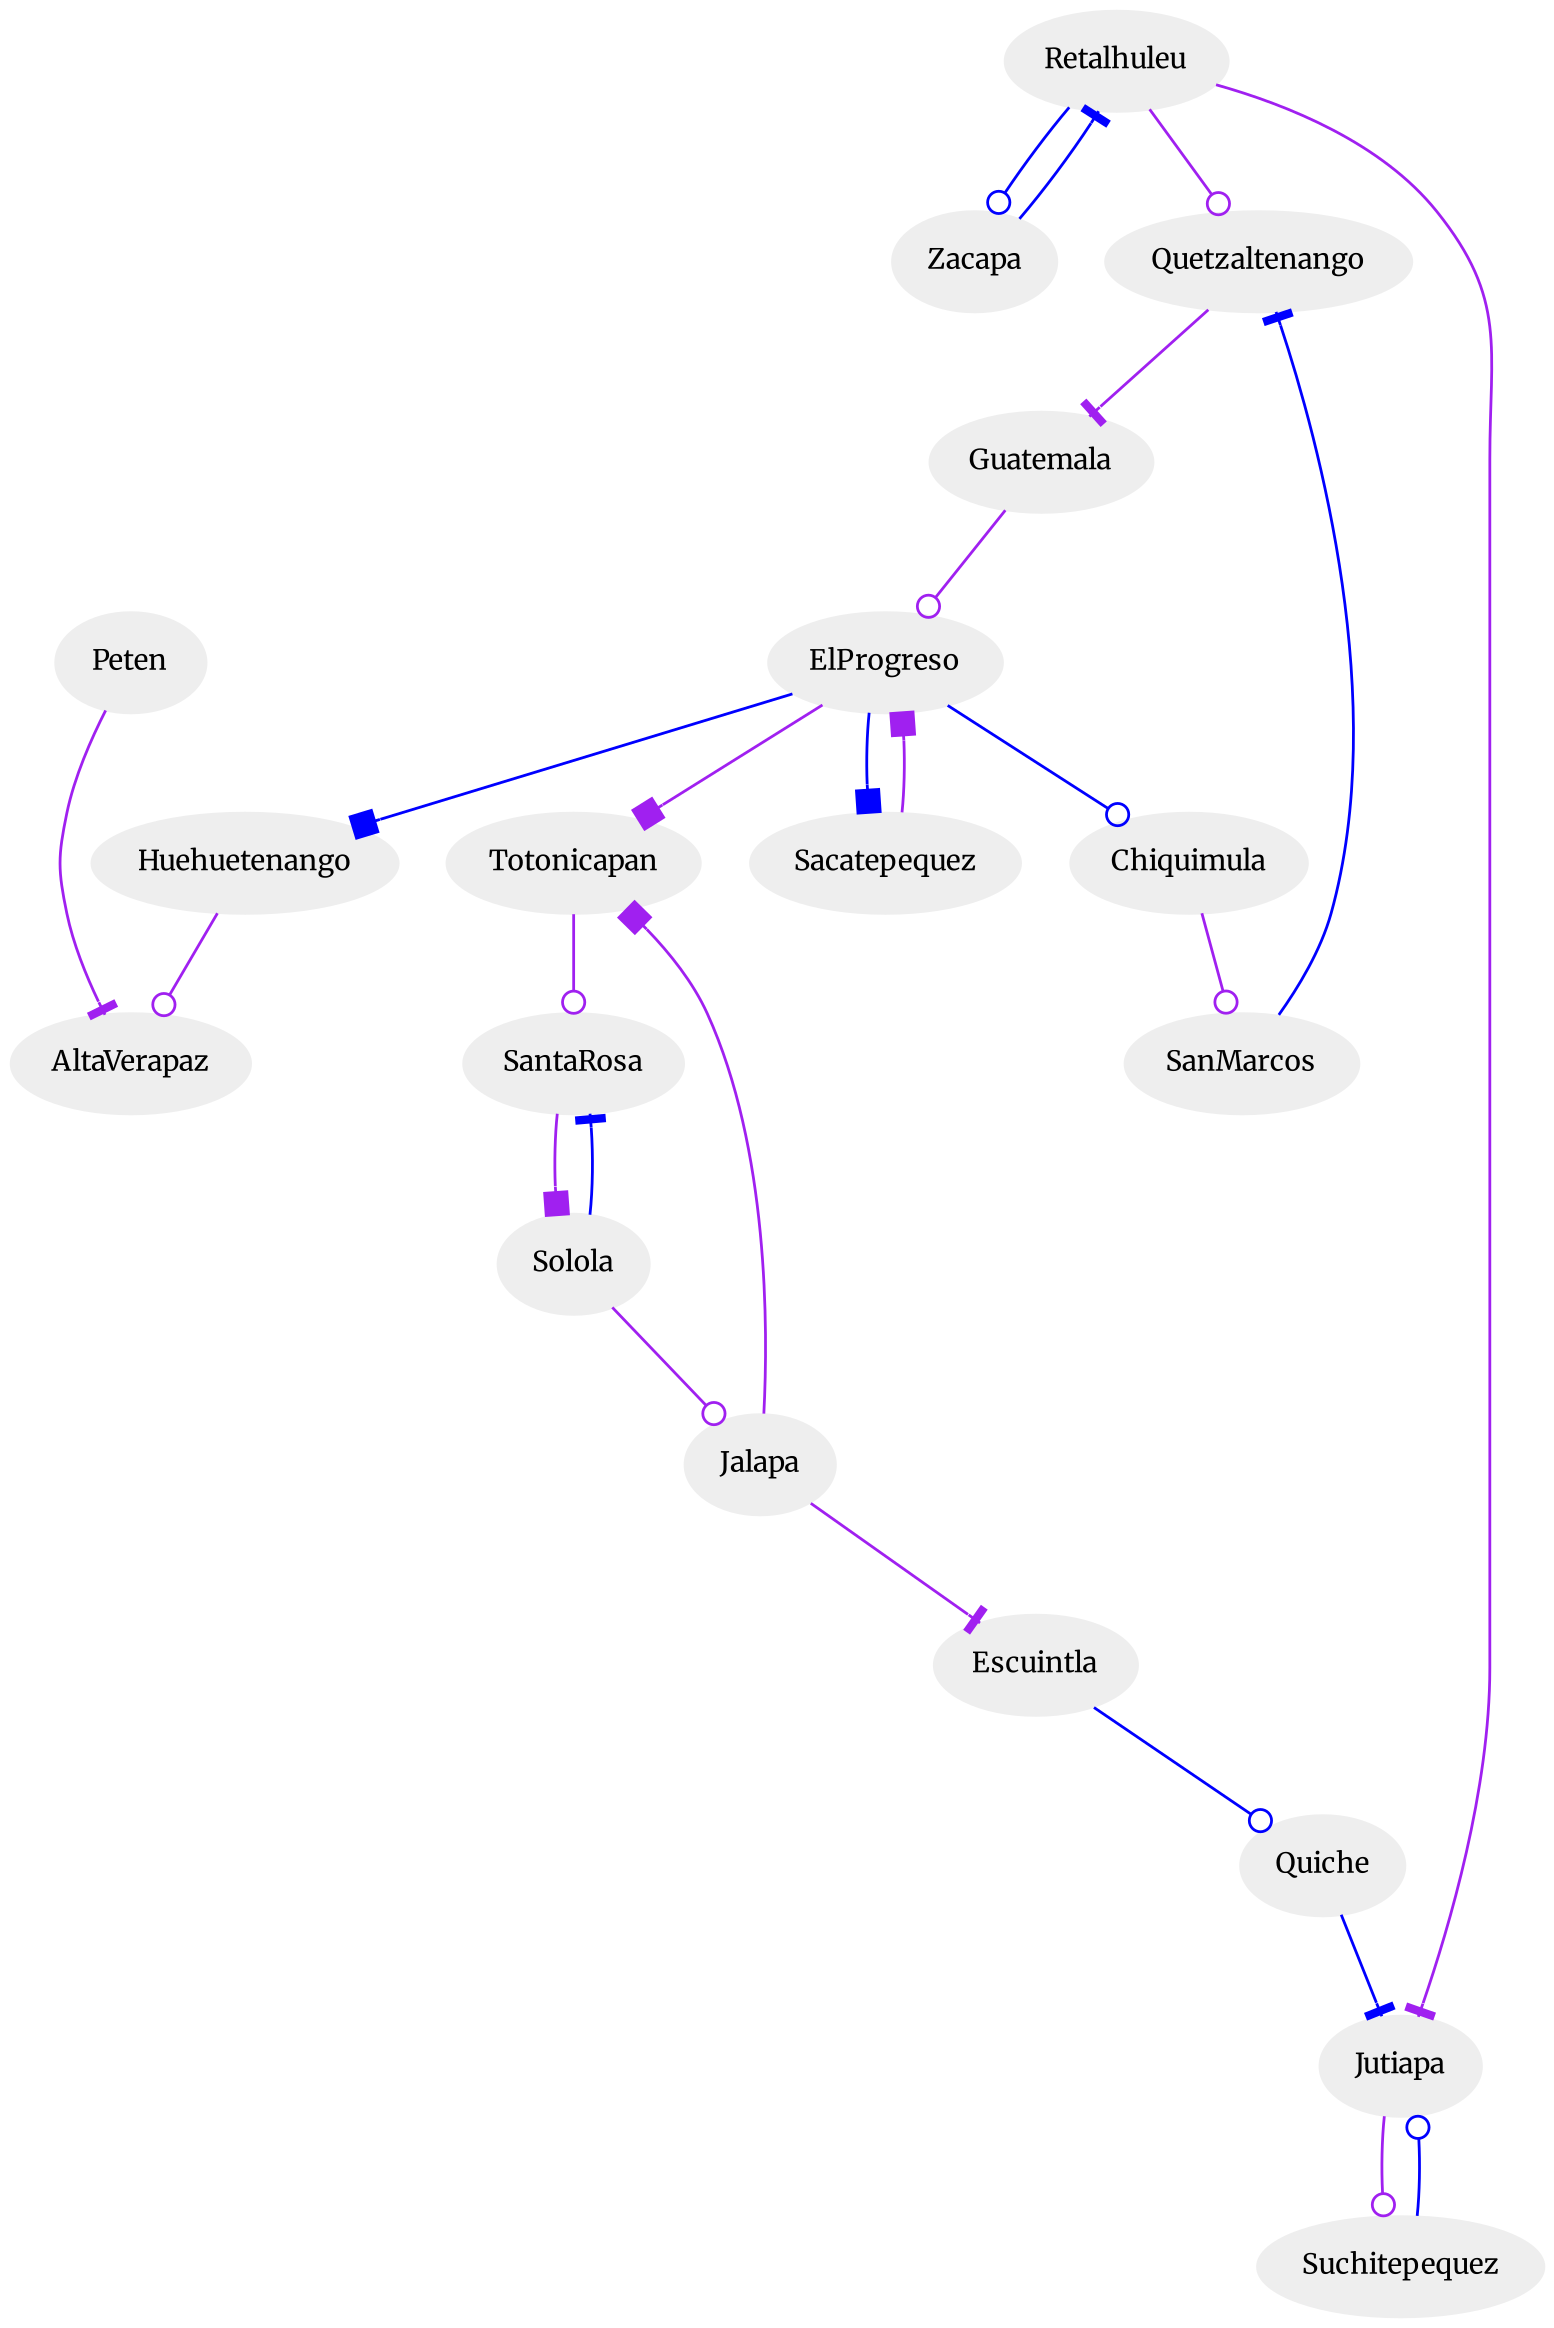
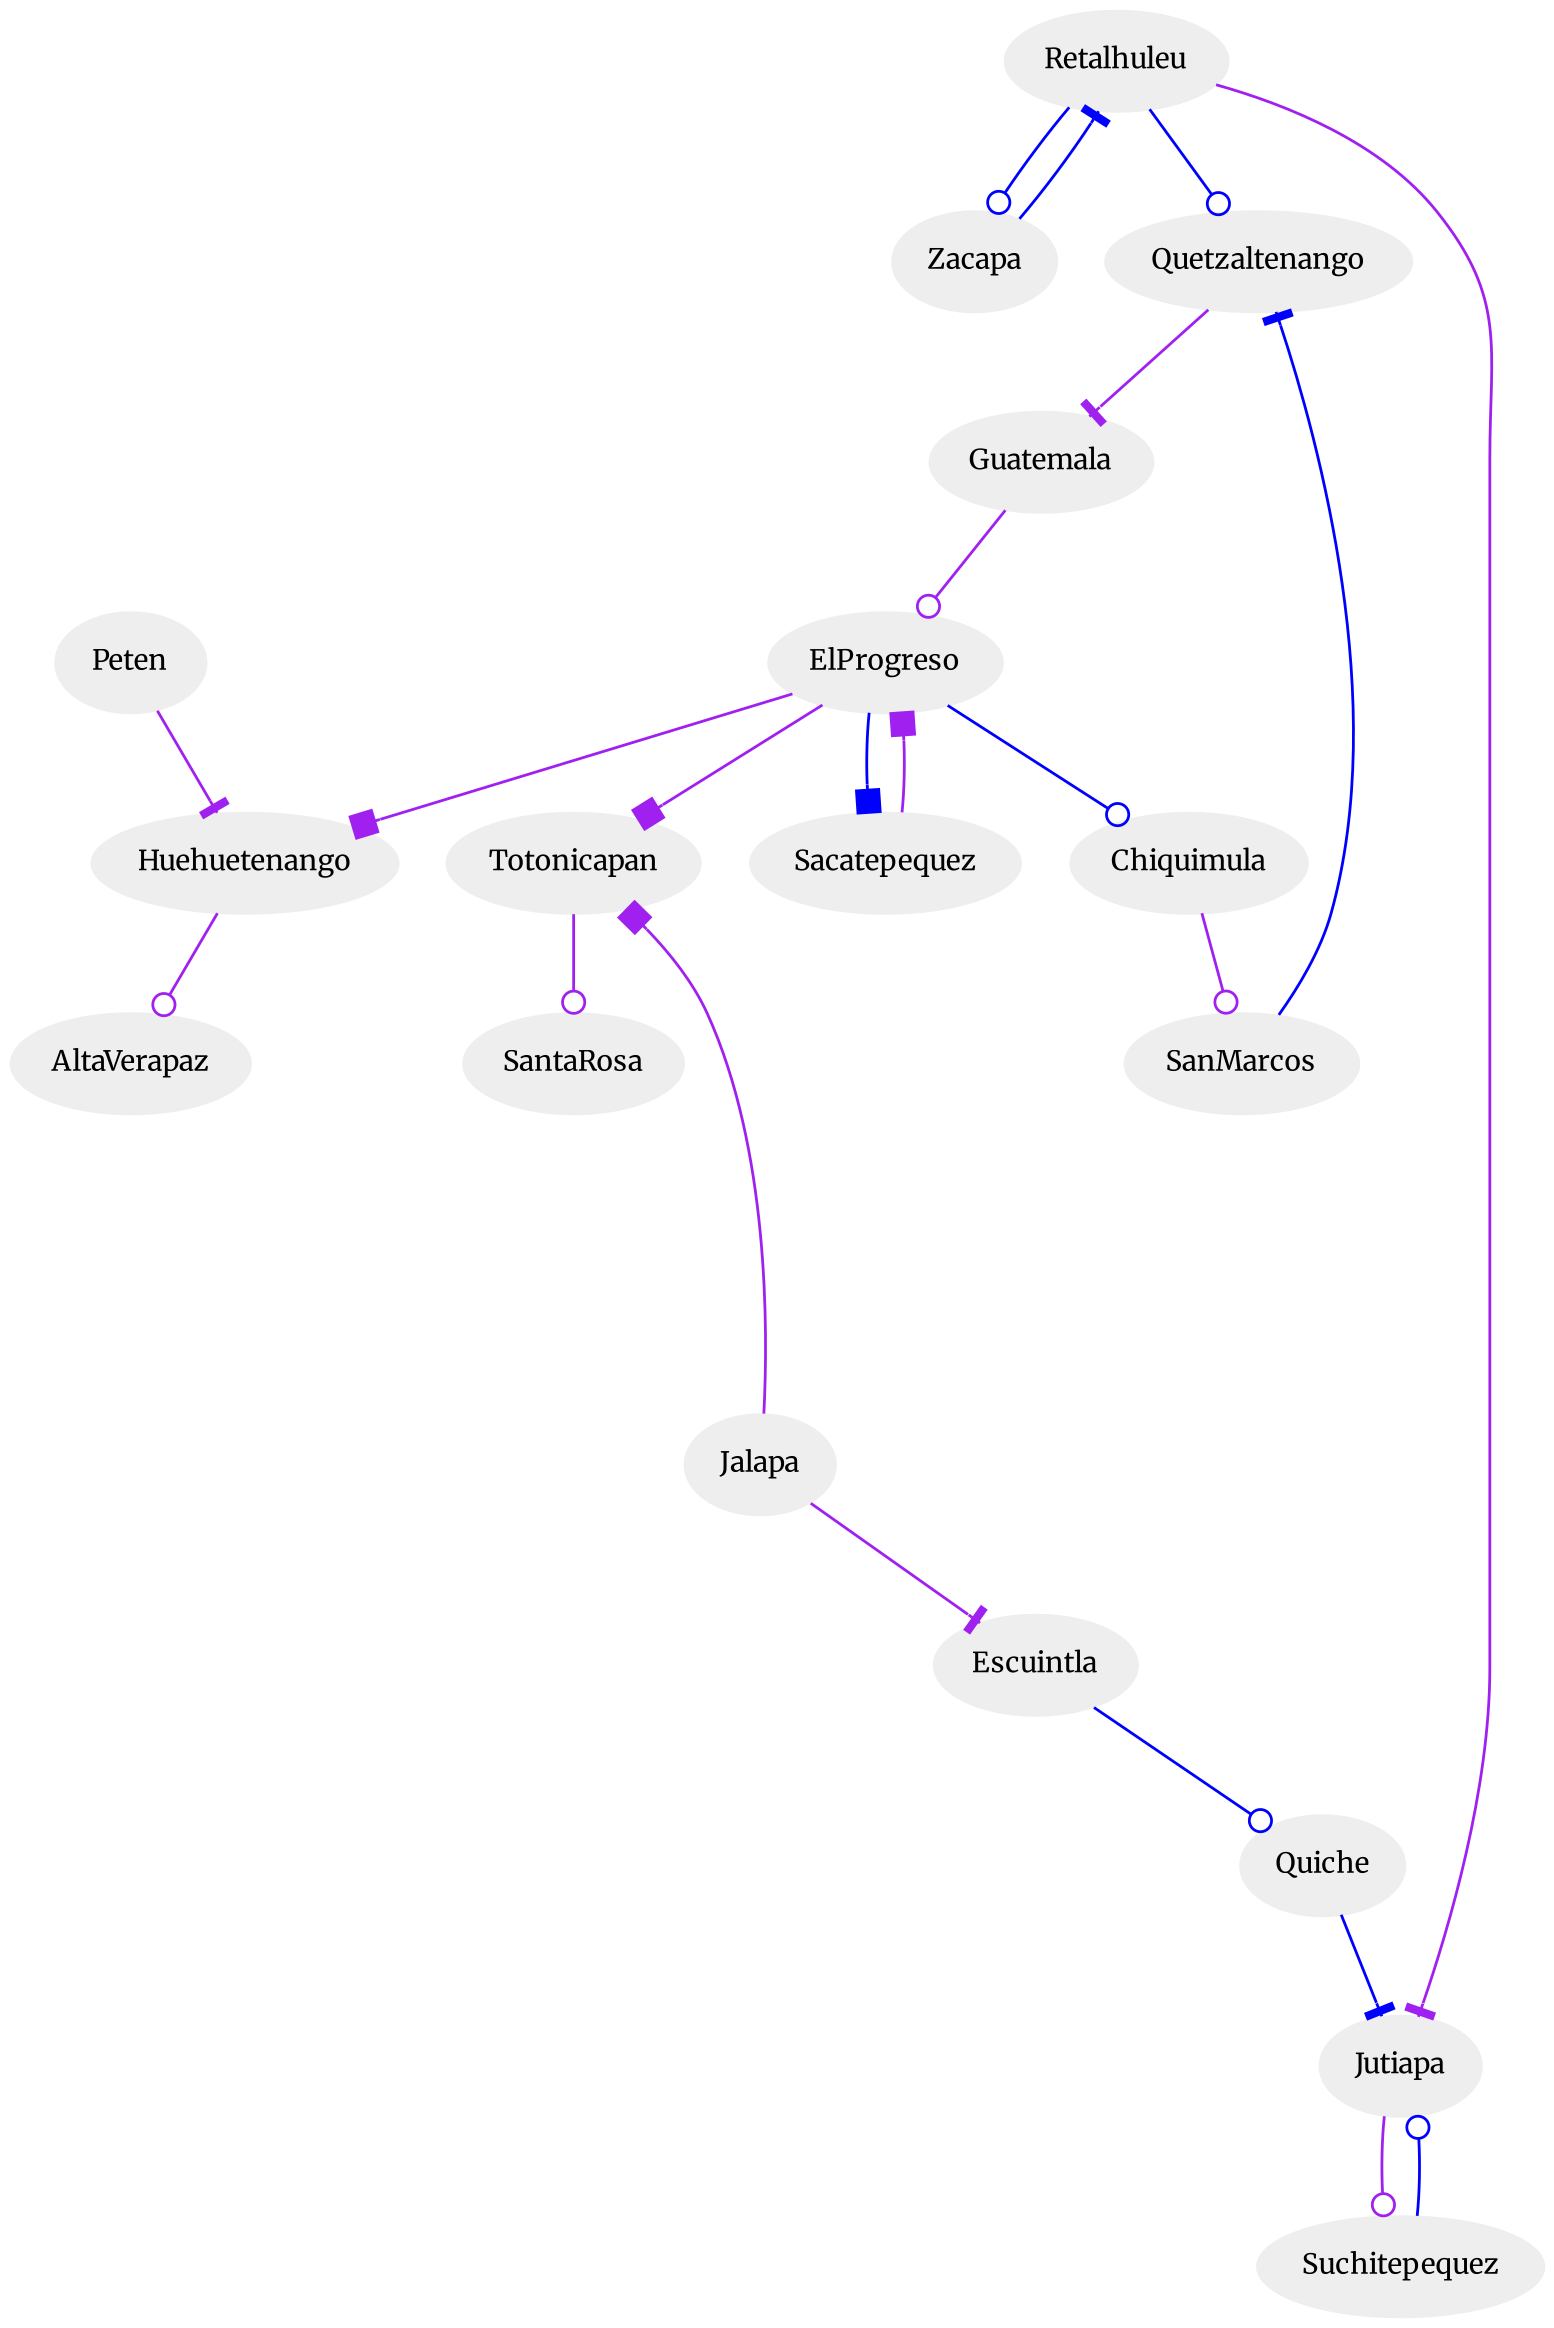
(1181, 152) -> (1181, 152)
(586, 757) -> (586, 757)
(60, 855) -> (184, 756)
(574, 1264) -> none
